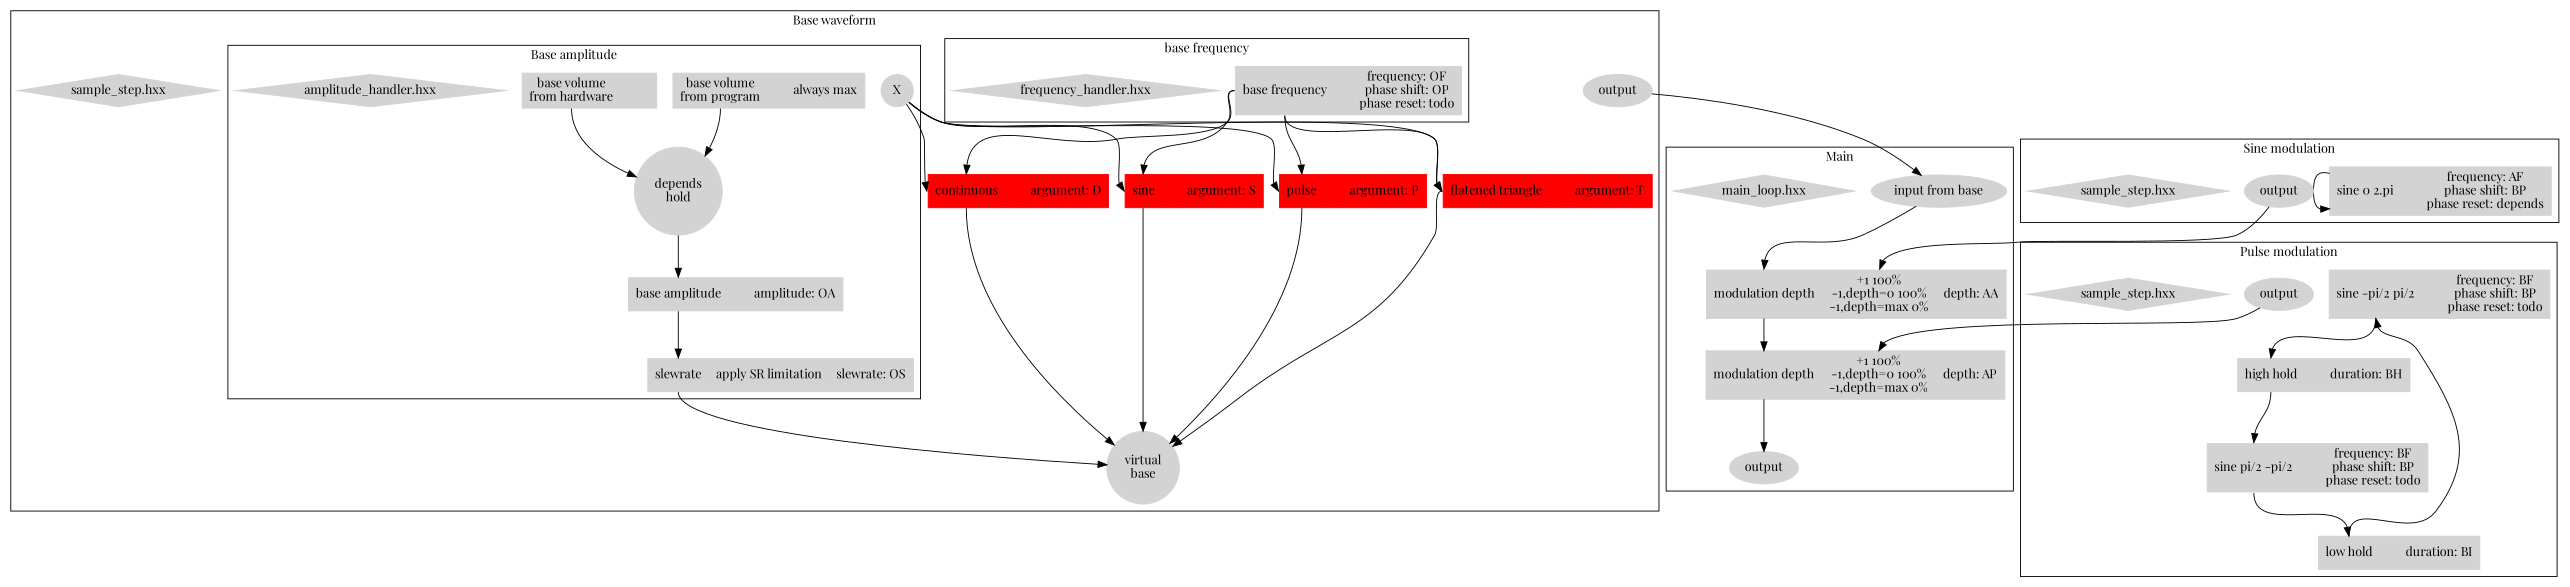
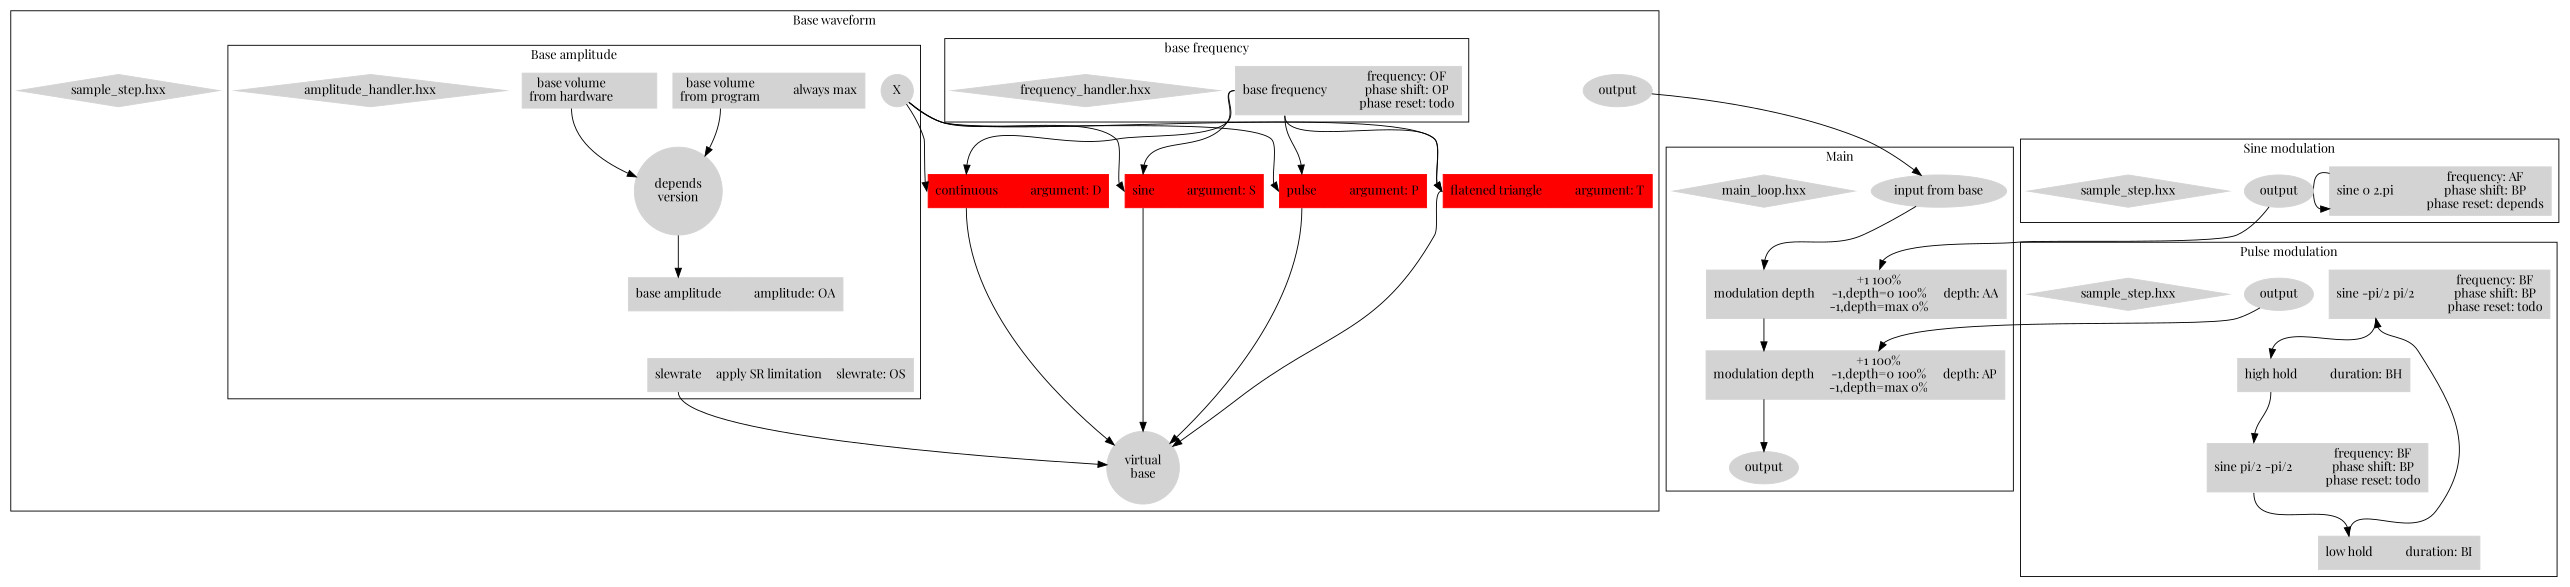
(678, 191) -> (678, 191)
(678, 330) -> none
